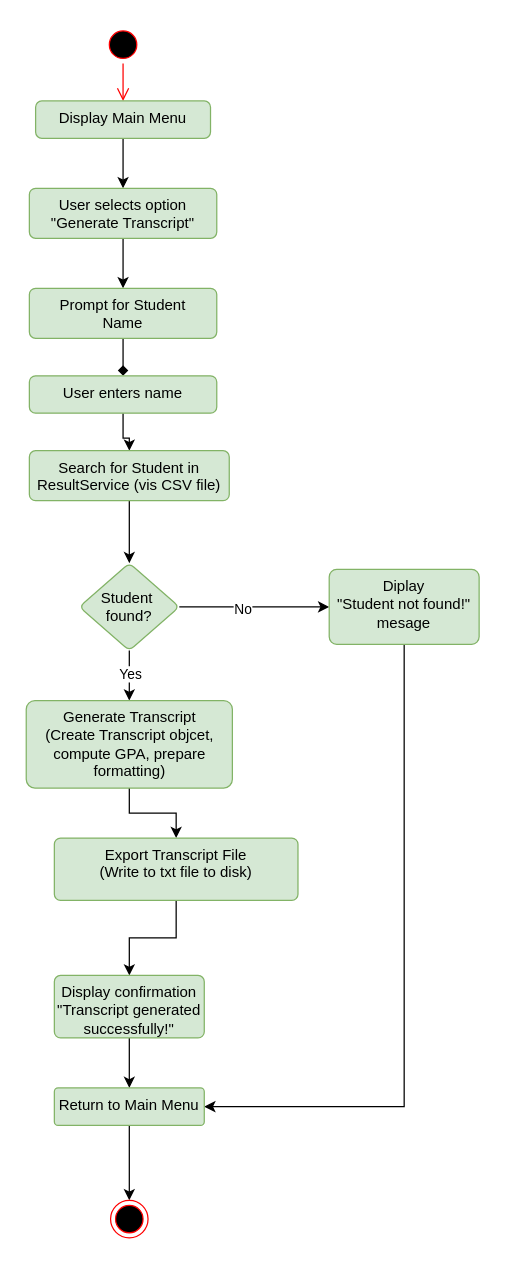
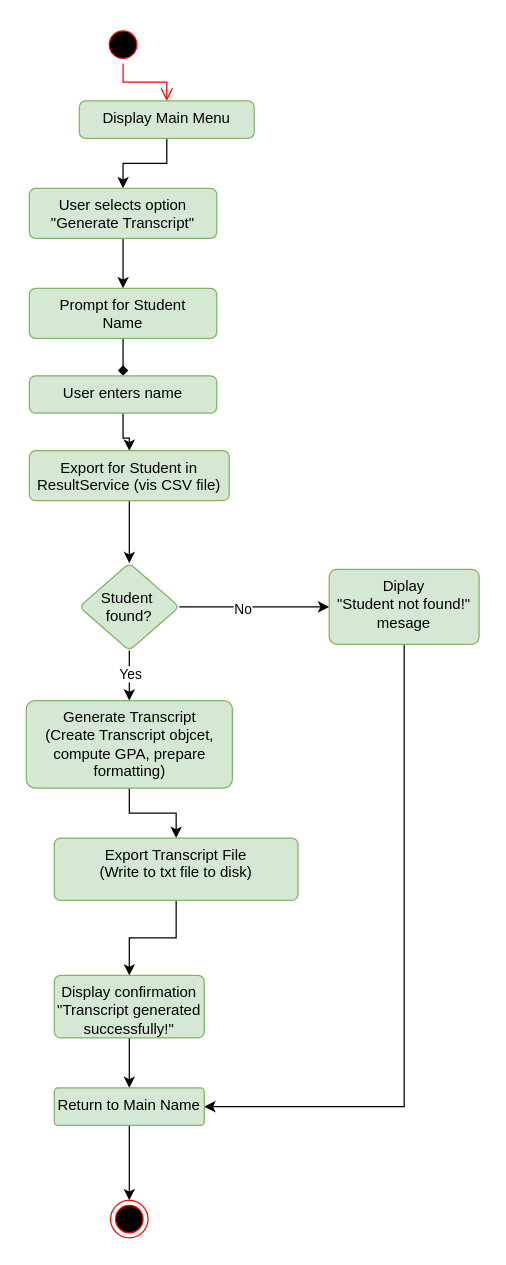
(123, 119) -> (167, 119)
(129, 477) -> (129, 477)
(129, 1106) -> (129, 1106)
